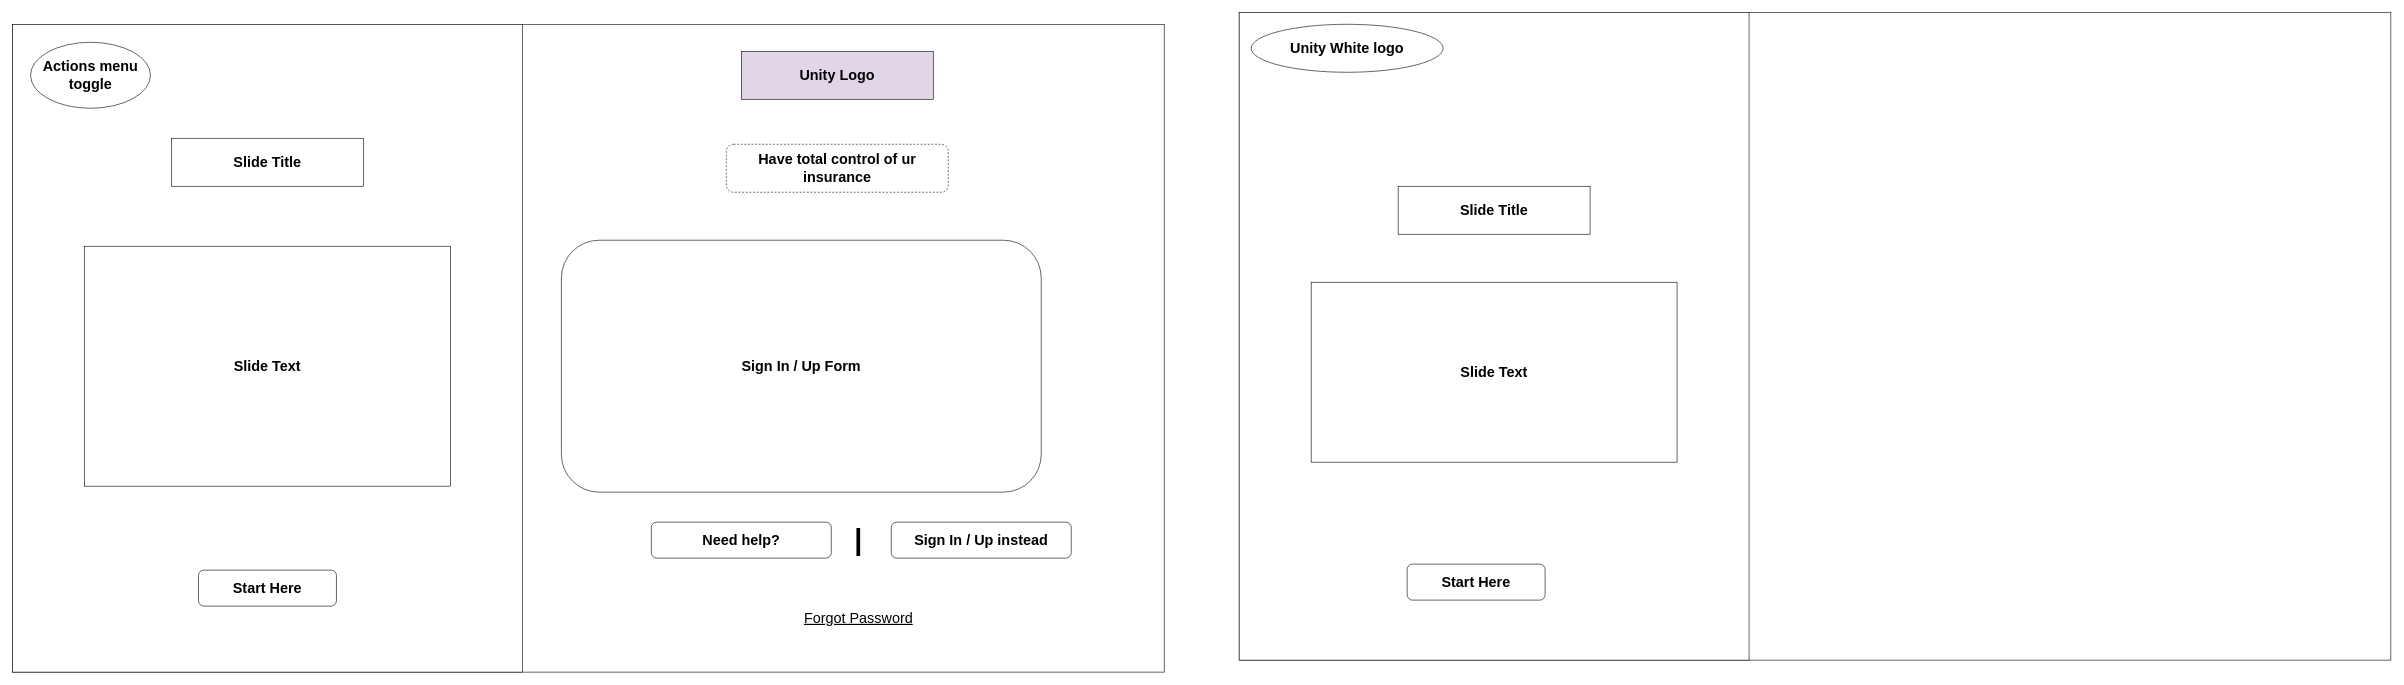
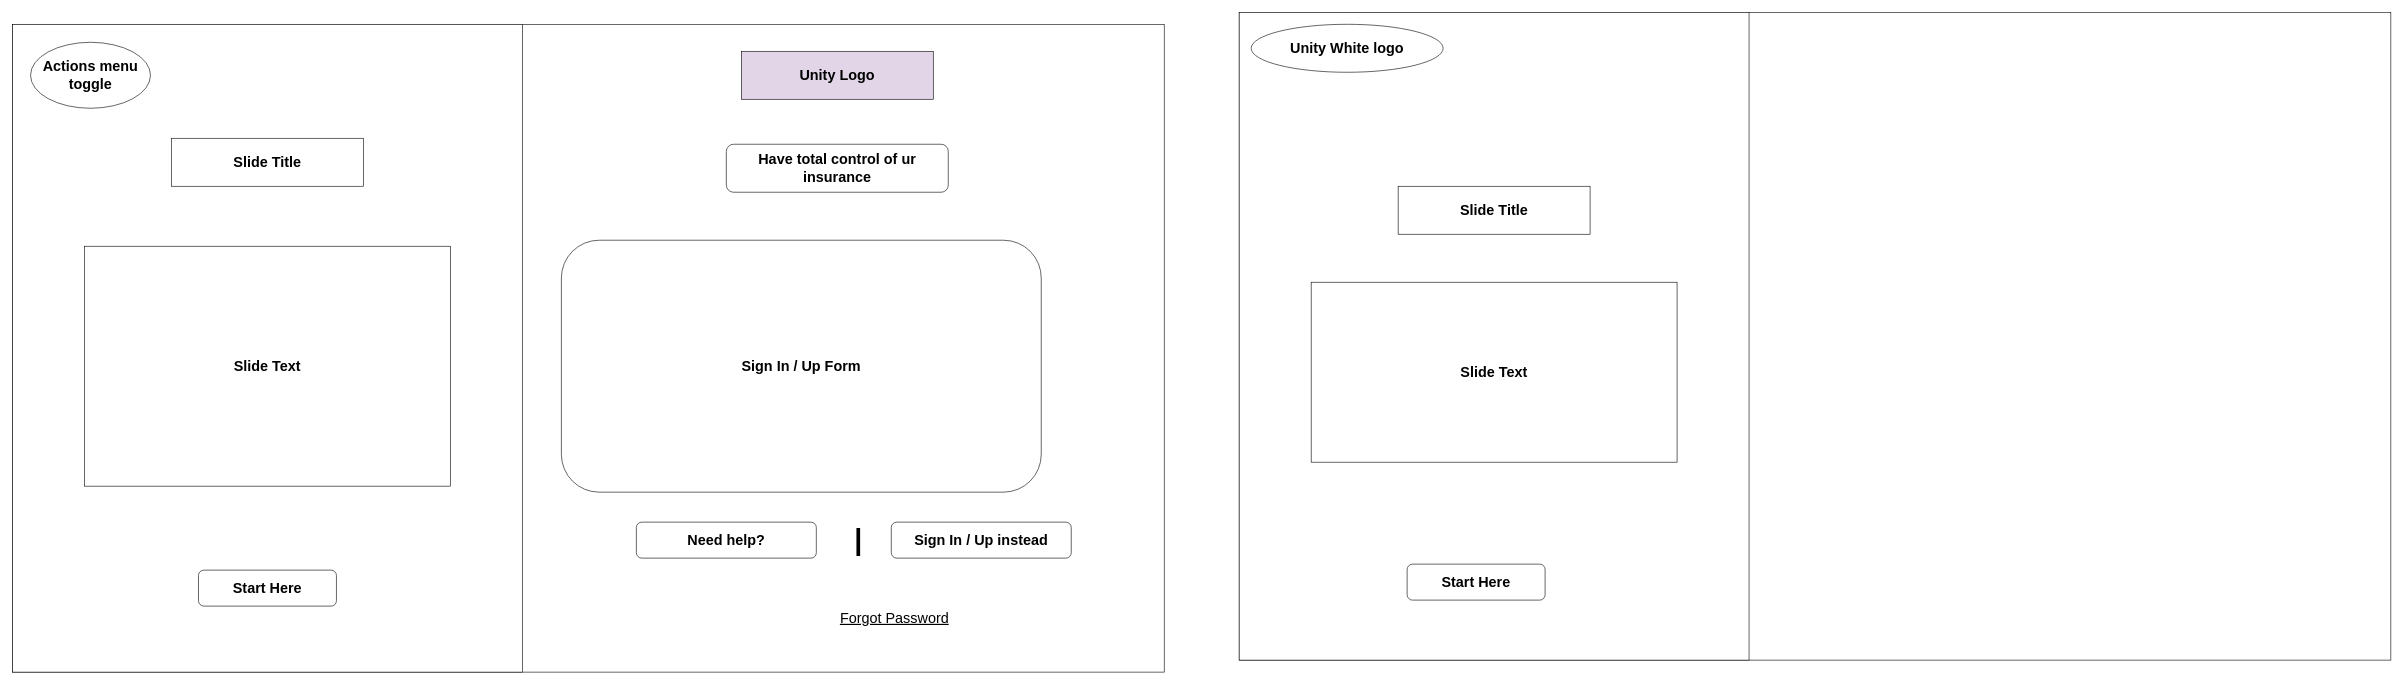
(837, 168) -> (837, 168)
(741, 540) -> (726, 540)
(858, 618) -> (894, 618)
